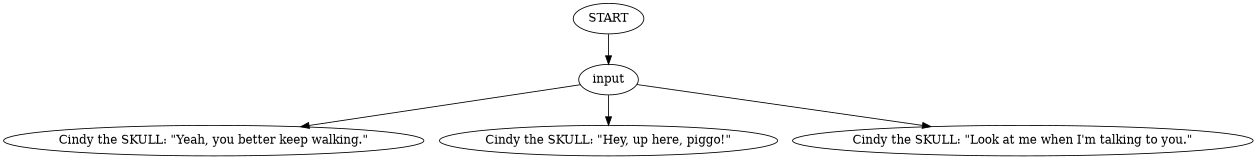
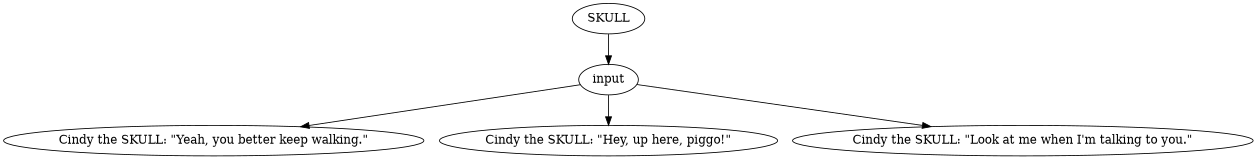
(609, 19) -> (609, 19)
